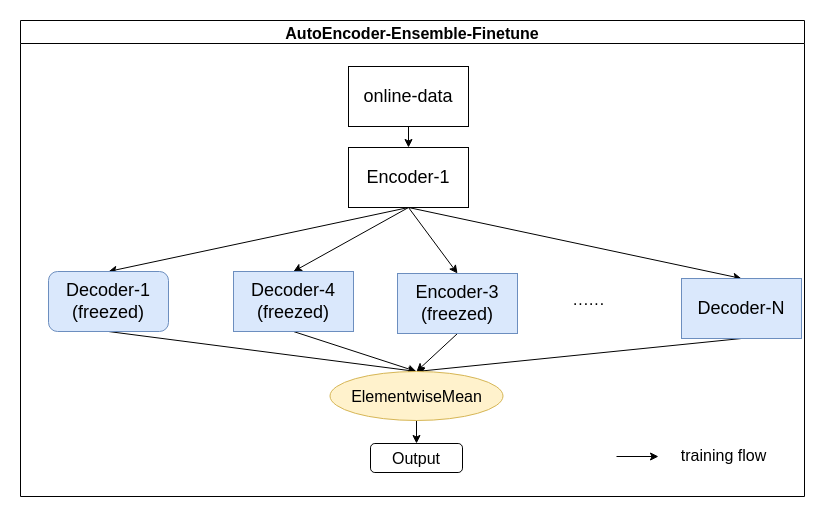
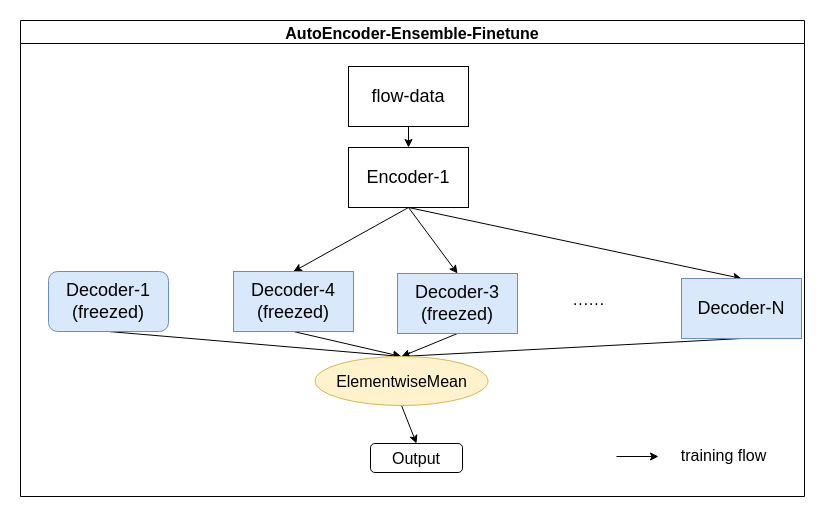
(409, 97) -> (409, 97)
(259, 239) -> none
(458, 304) -> (458, 304)
(417, 396) -> (402, 381)
